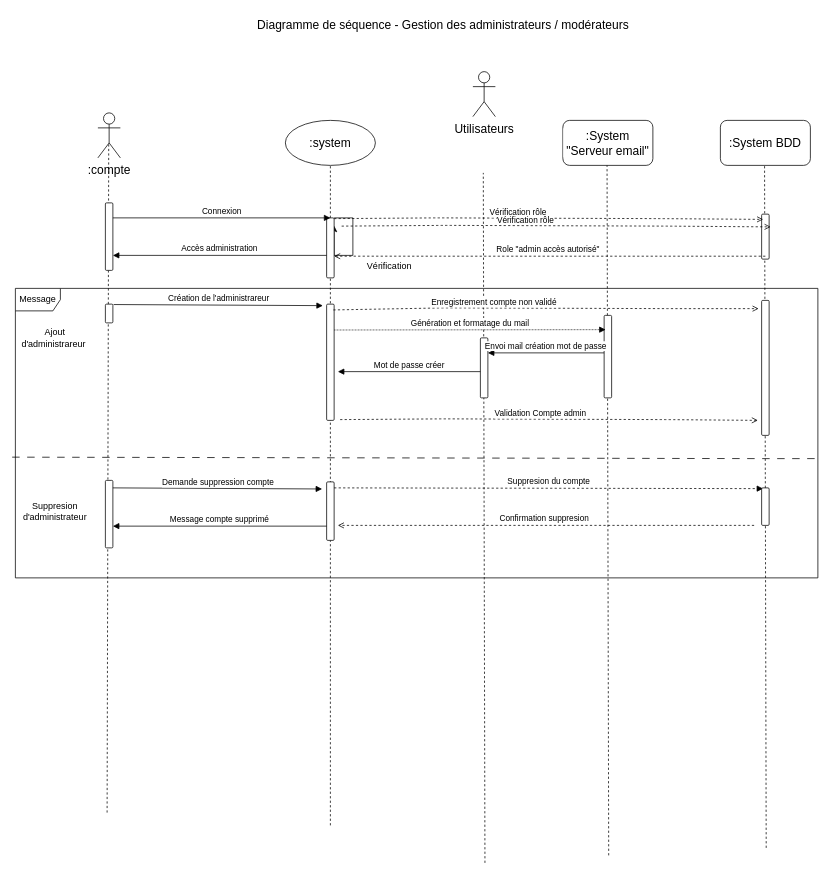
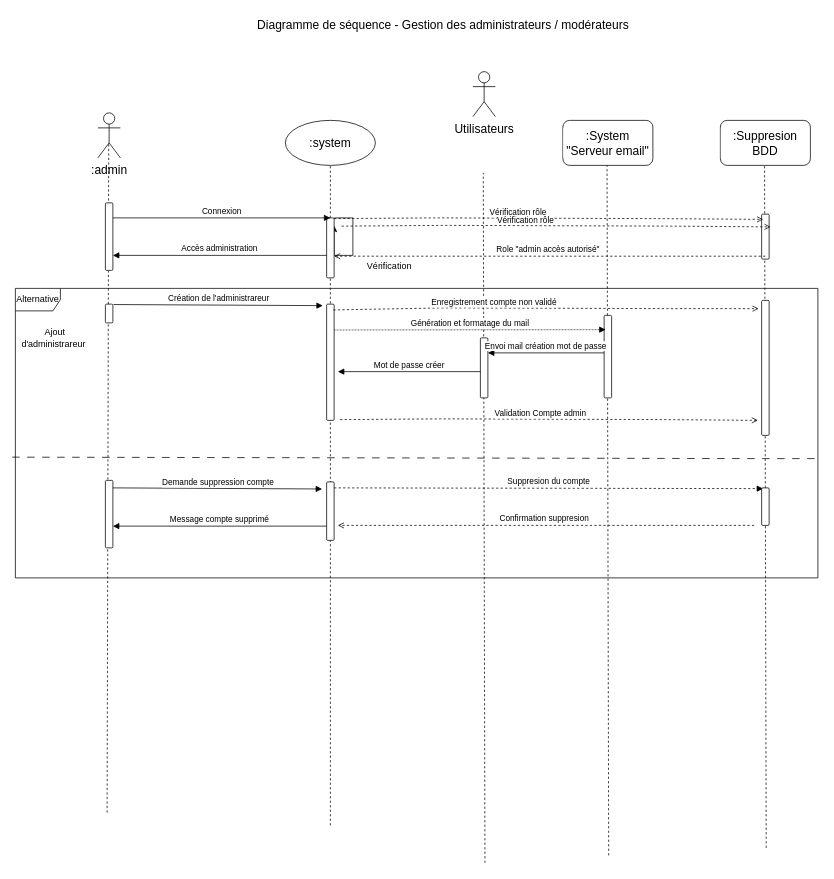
(765, 143) -> (765, 143)
(110, 170) -> (110, 170)
(38, 300) -> (38, 300)
(55, 511) -> none
